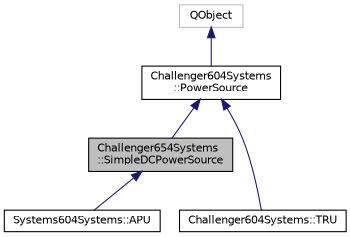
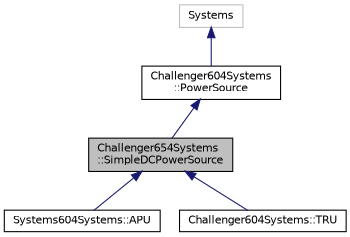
(211, 16) -> (211, 16)
(249, 158) -> (221, 194)
